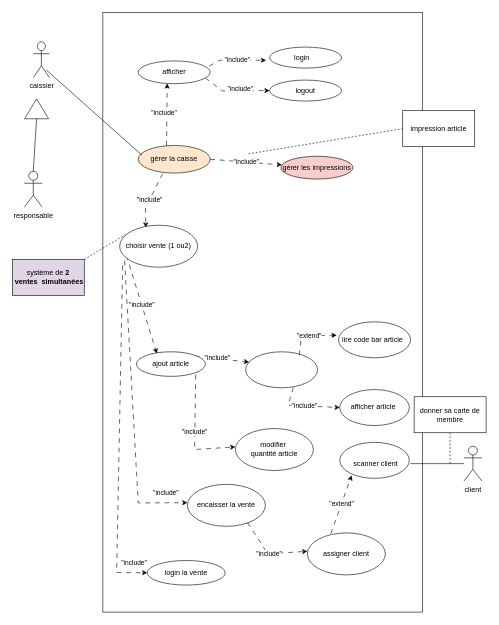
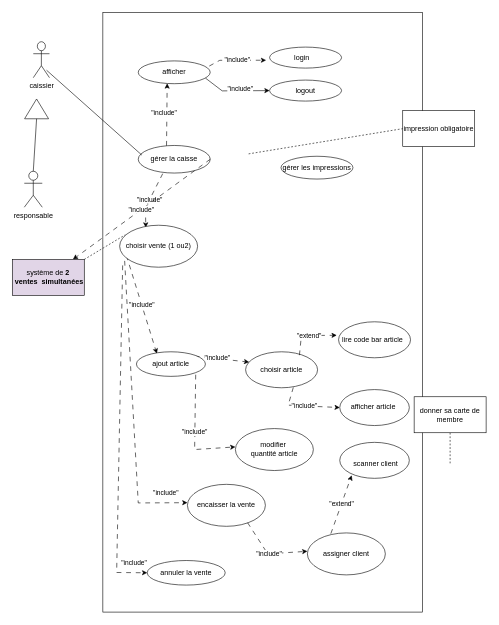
(217, 87) -> (217, 87)
(439, 129) -> (439, 129)
(174, 159) -> (174, 159)
(245, 162) -> (125, 222)
(317, 168) -> (317, 168)
none -> (282, 370)
(438, 464) -> none
(473, 464) -> none
(186, 573) -> (186, 573)
